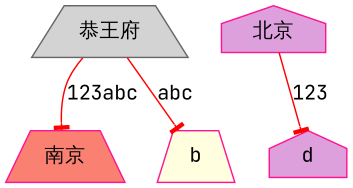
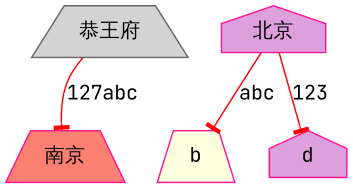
(151, 91) -> (238, 88)
(103, 94) -> (103, 94)
